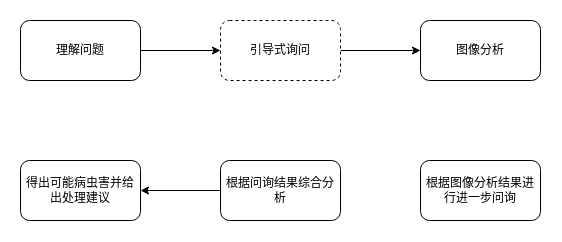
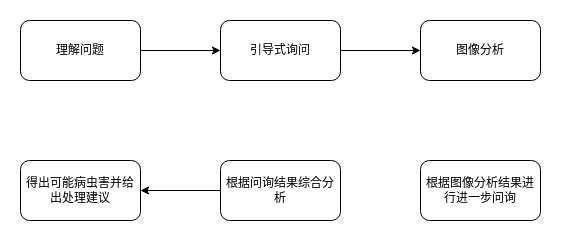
(281, 51) -> (281, 51)
